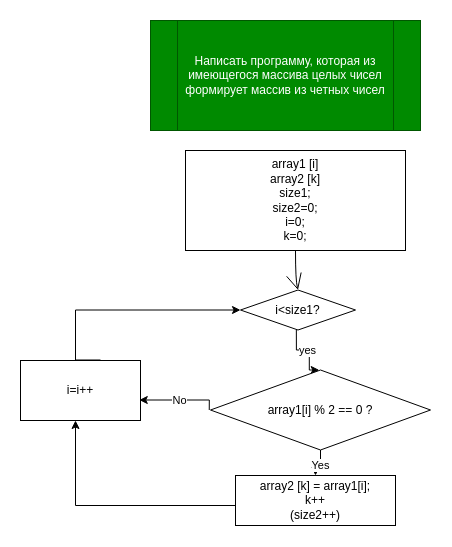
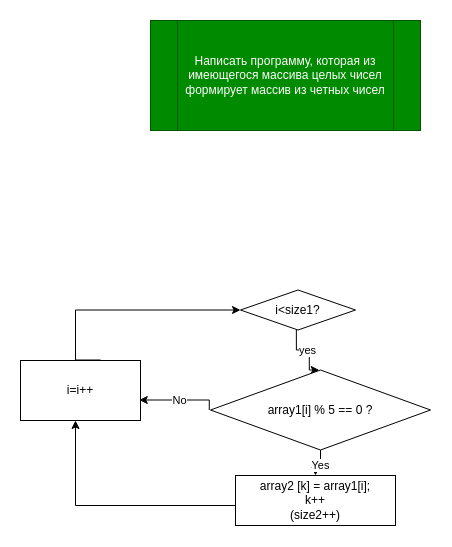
(296, 201) -> none
(296, 269) -> none
(321, 411) -> (321, 411)
